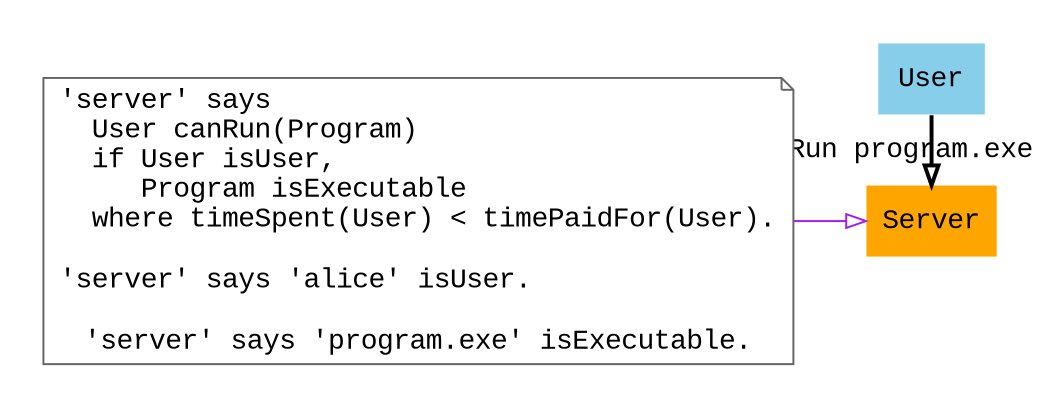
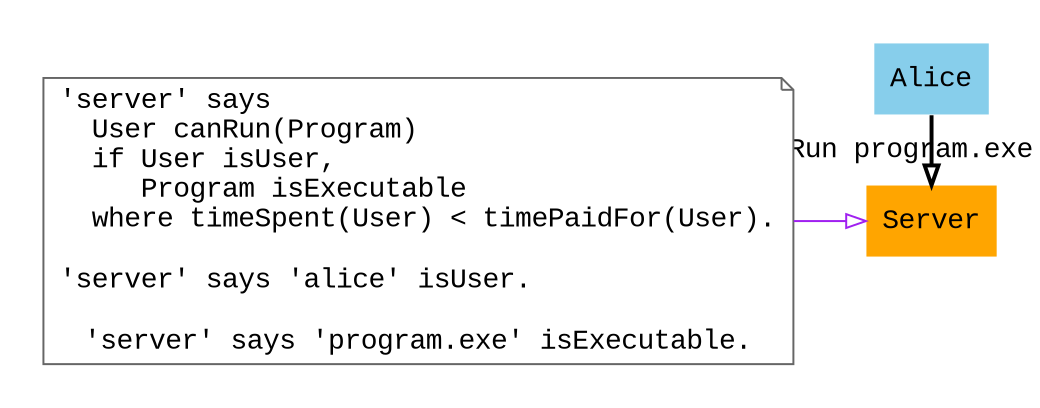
(932, 79) -> (932, 79)
